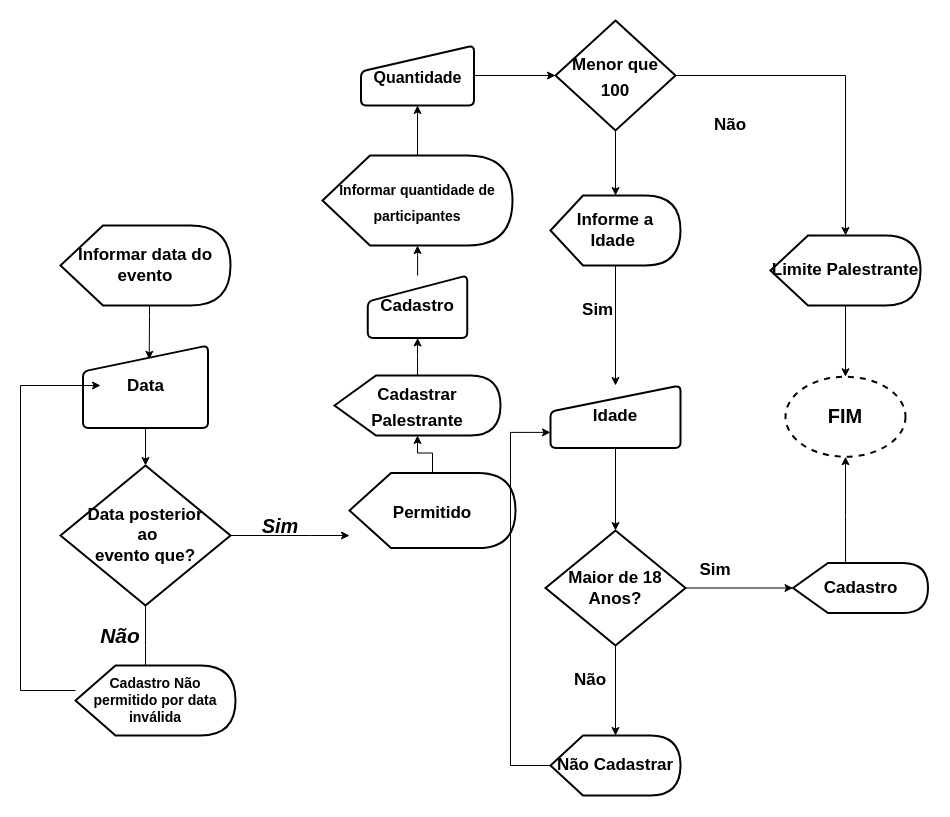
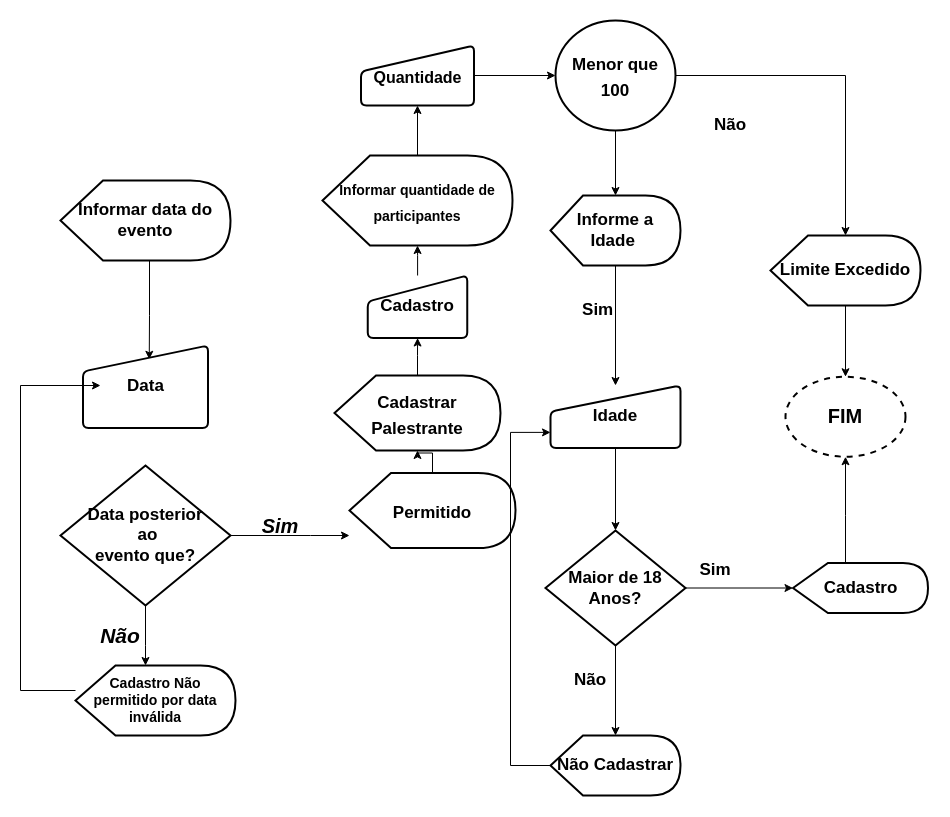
(616, 76) -> (616, 76)
(146, 266) -> (146, 221)
(846, 271) -> (846, 271)
(418, 406) -> (418, 413)
(146, 445) -> none
(146, 660) -> (146, 657)
